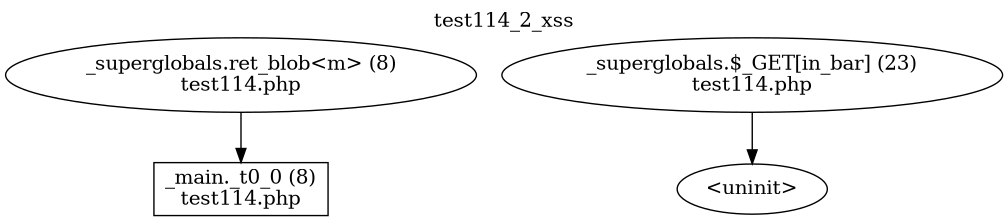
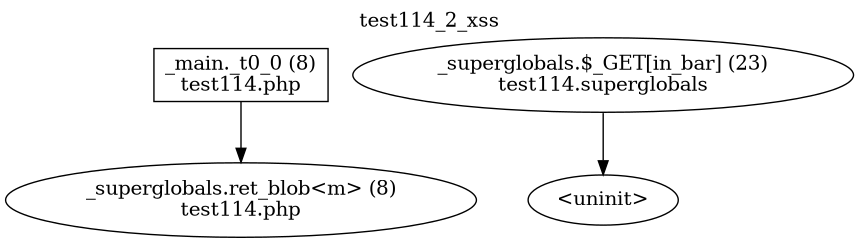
(752, 75) -> (603, 75)
(241, 131) -> (241, 125)
